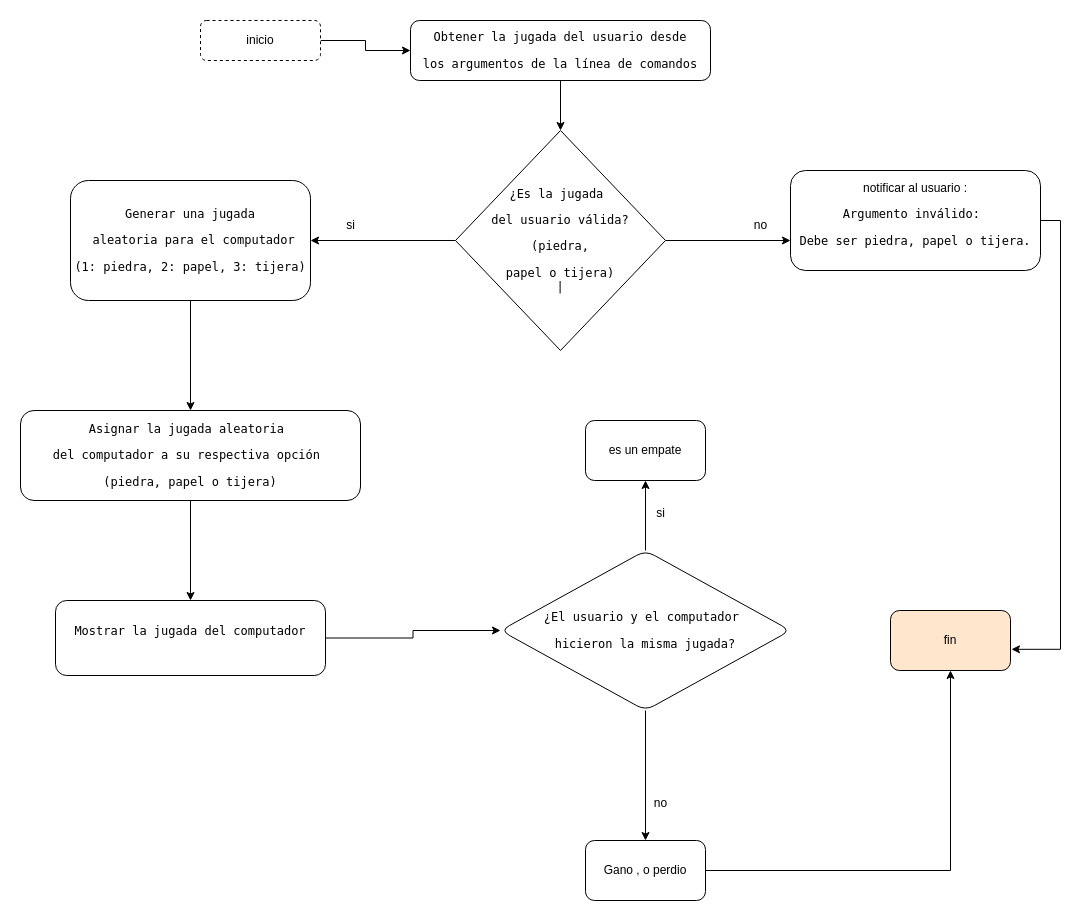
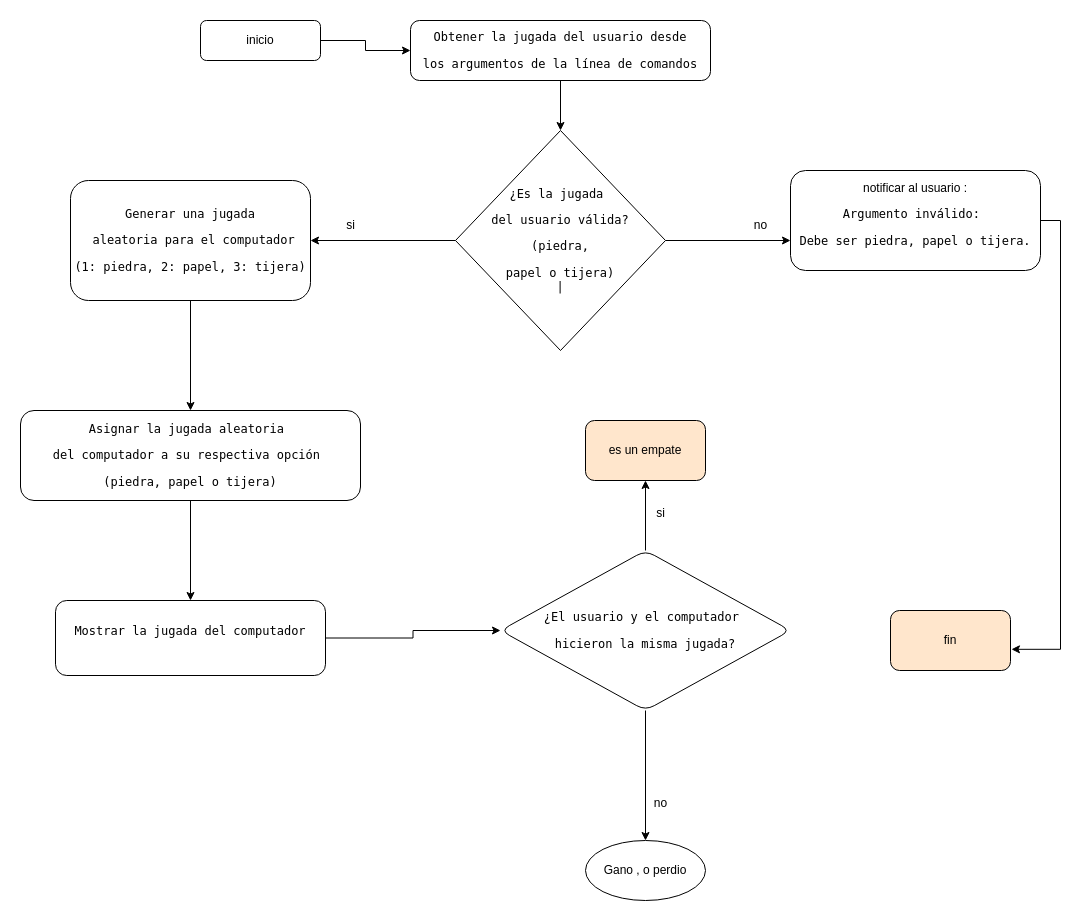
(261, 41) -> (261, 41)
(646, 451) -> (646, 451)
(646, 871) -> (646, 871)
(925, 871) -> none
